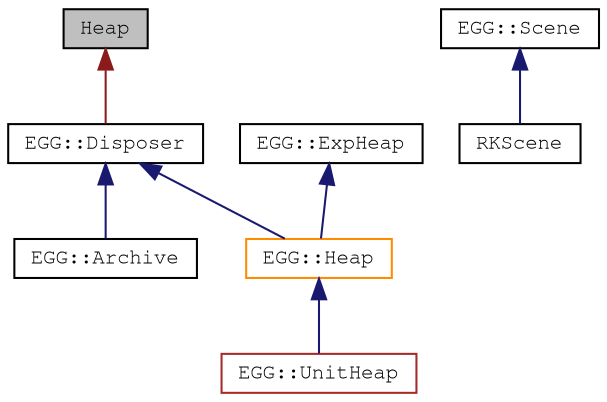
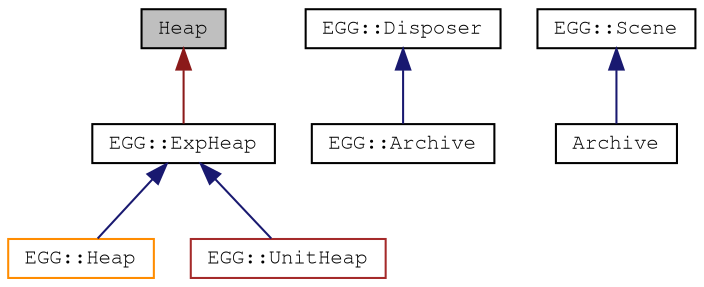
(106, 97) -> (184, 97)
(520, 144) -> (616, 144)
(222, 206) -> none
(319, 327) -> (243, 209)
